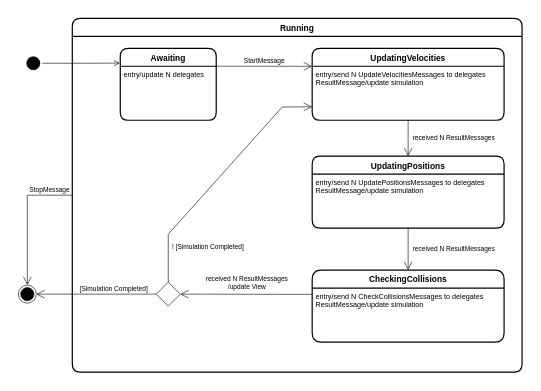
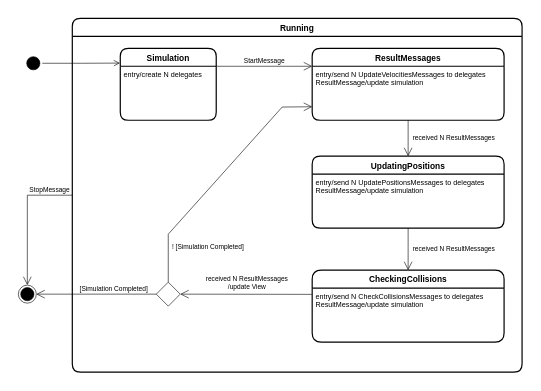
(168, 58) -> (168, 58)
(408, 58) -> (408, 58)
(169, 74) -> (169, 74)
